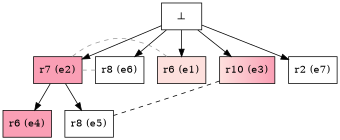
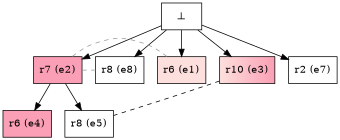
(120, 70) -> (120, 70)
